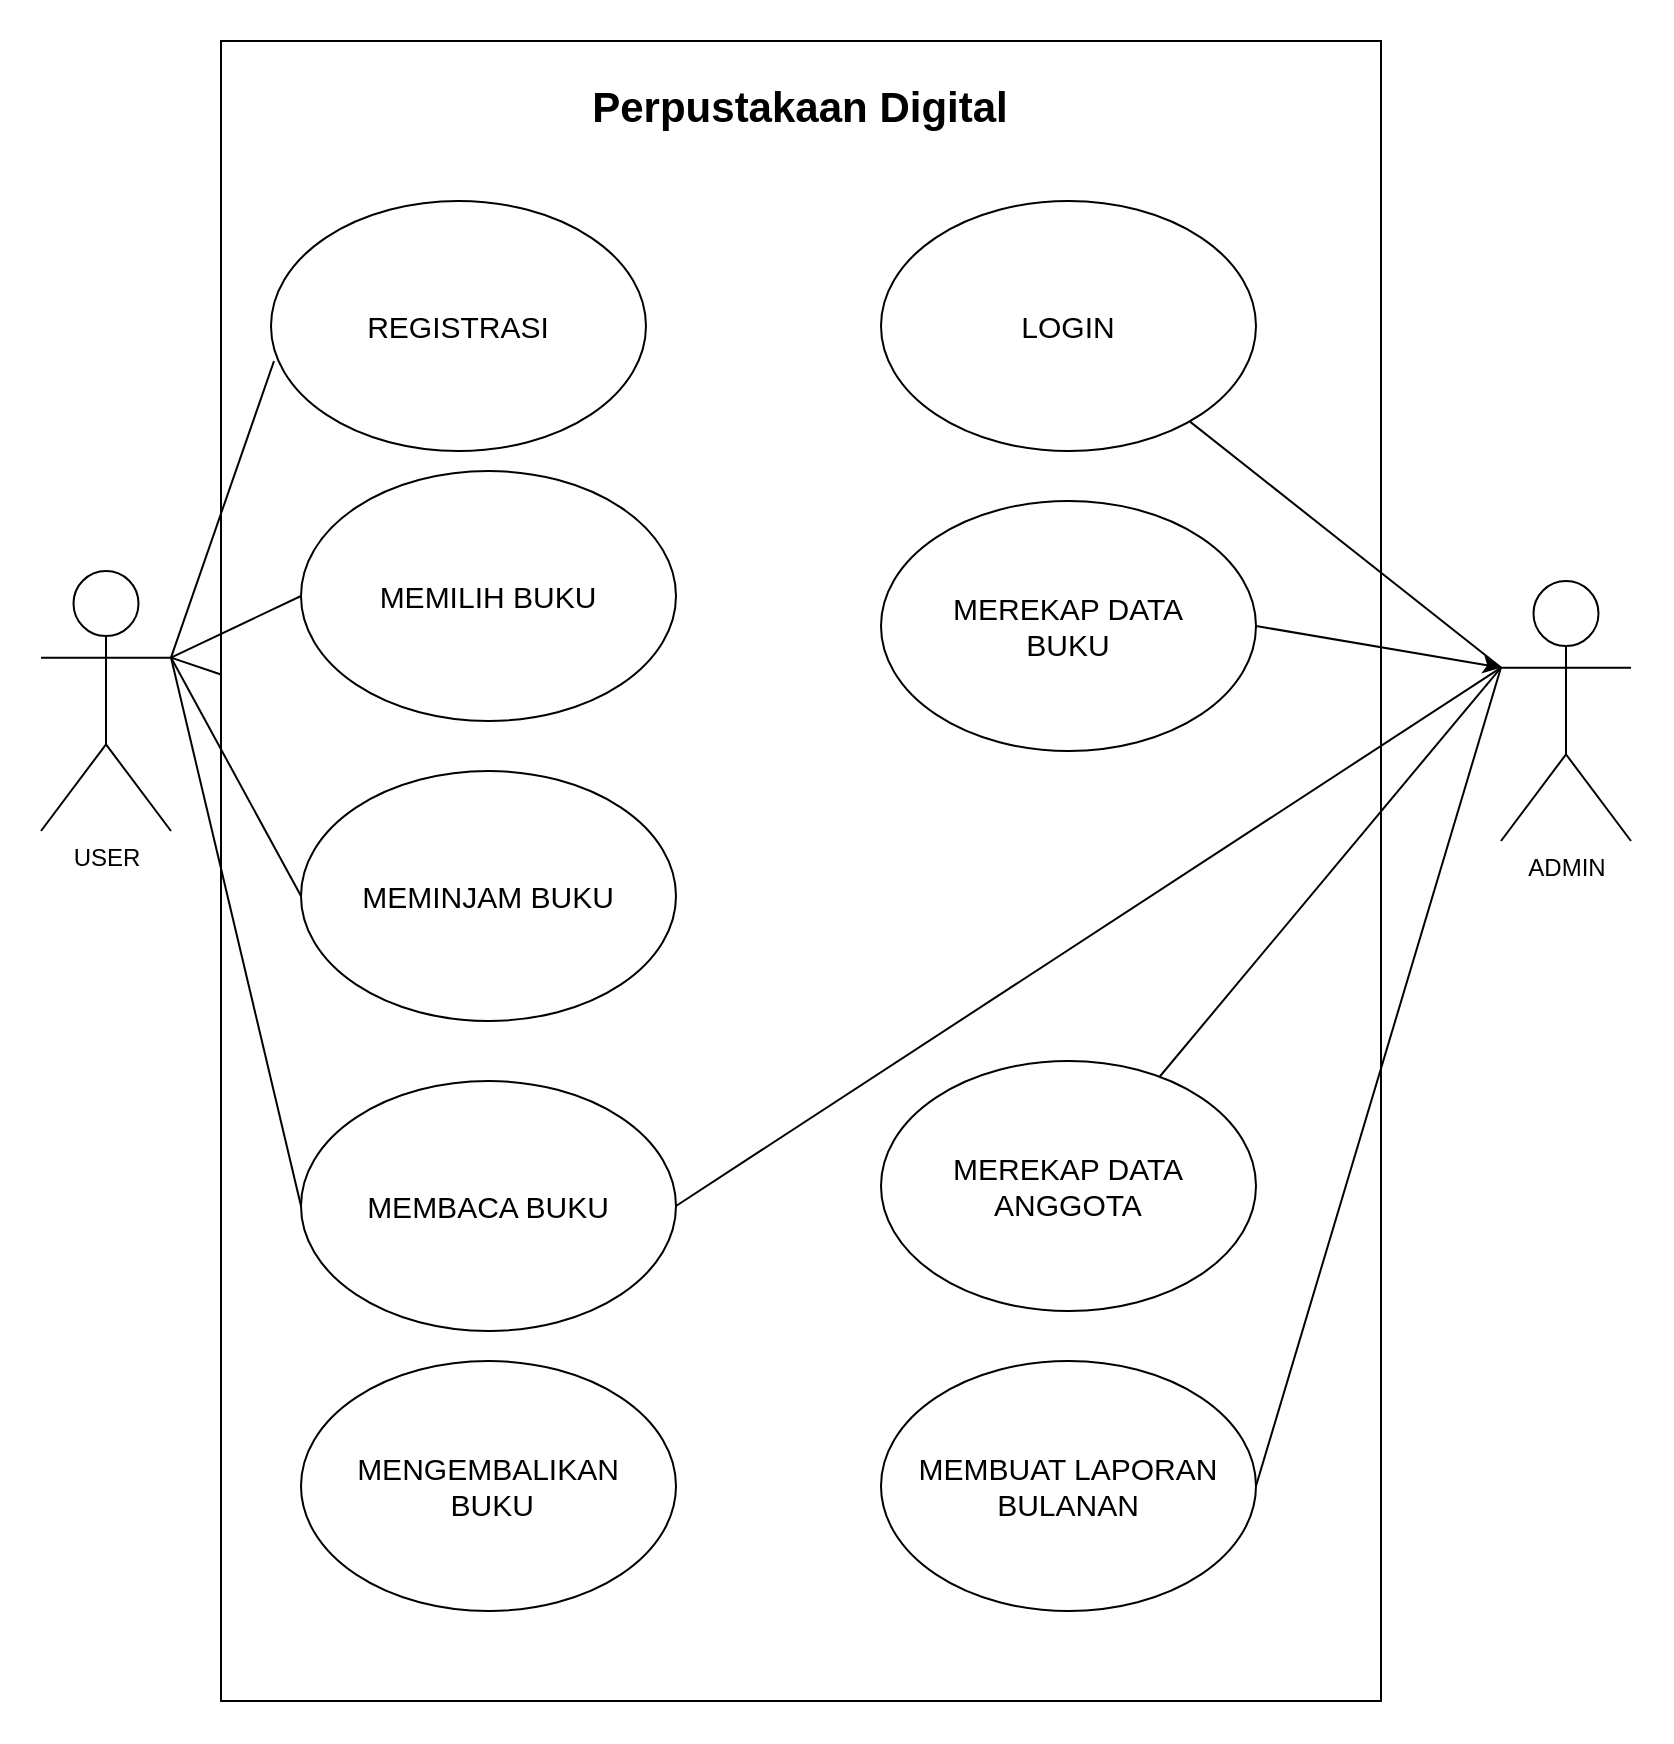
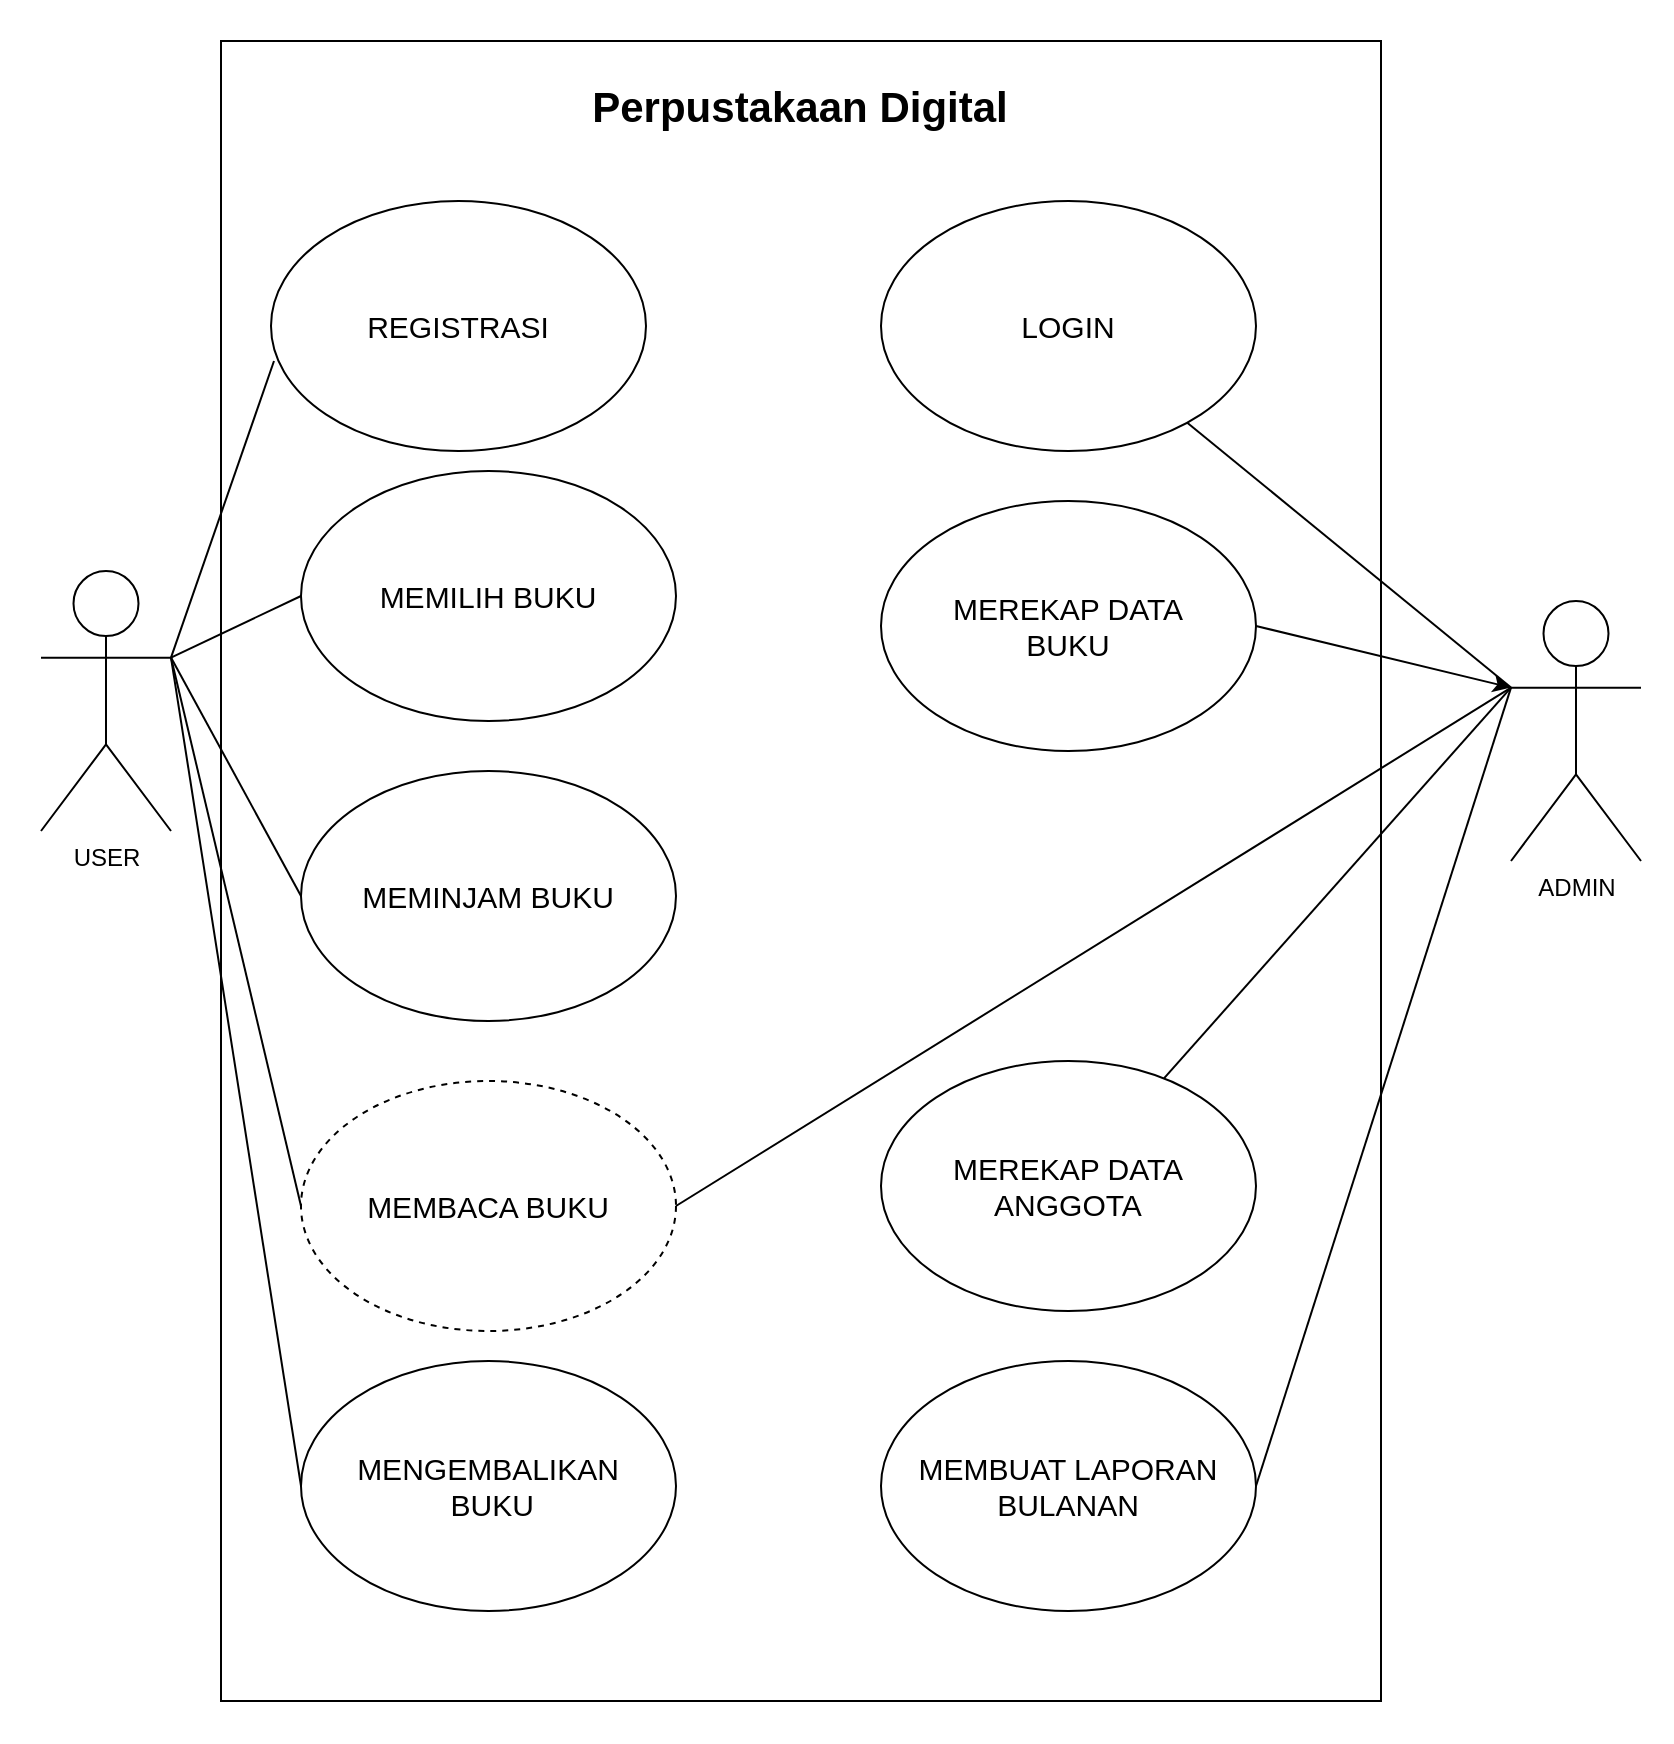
(198, 667) -> (238, 1085)
(1566, 711) -> (1576, 731)
(489, 1206) -> (489, 1206)
